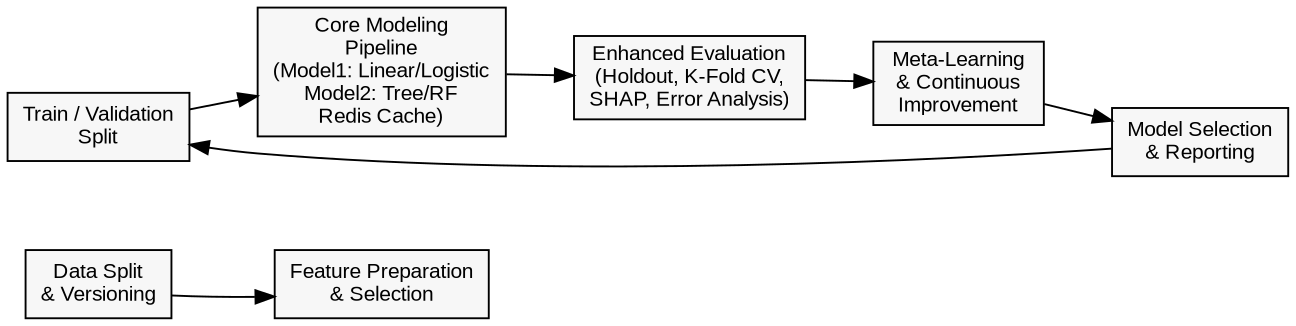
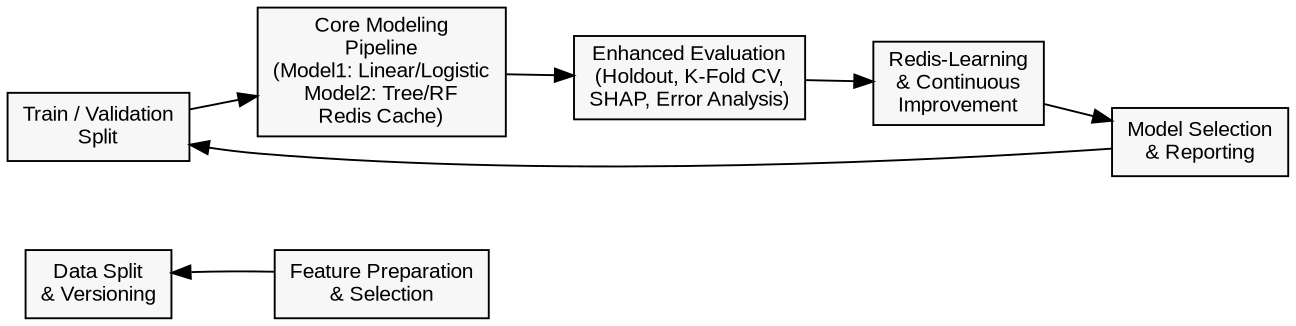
(959, 83) -> (959, 83)
(213, 297) -> (233, 271)
